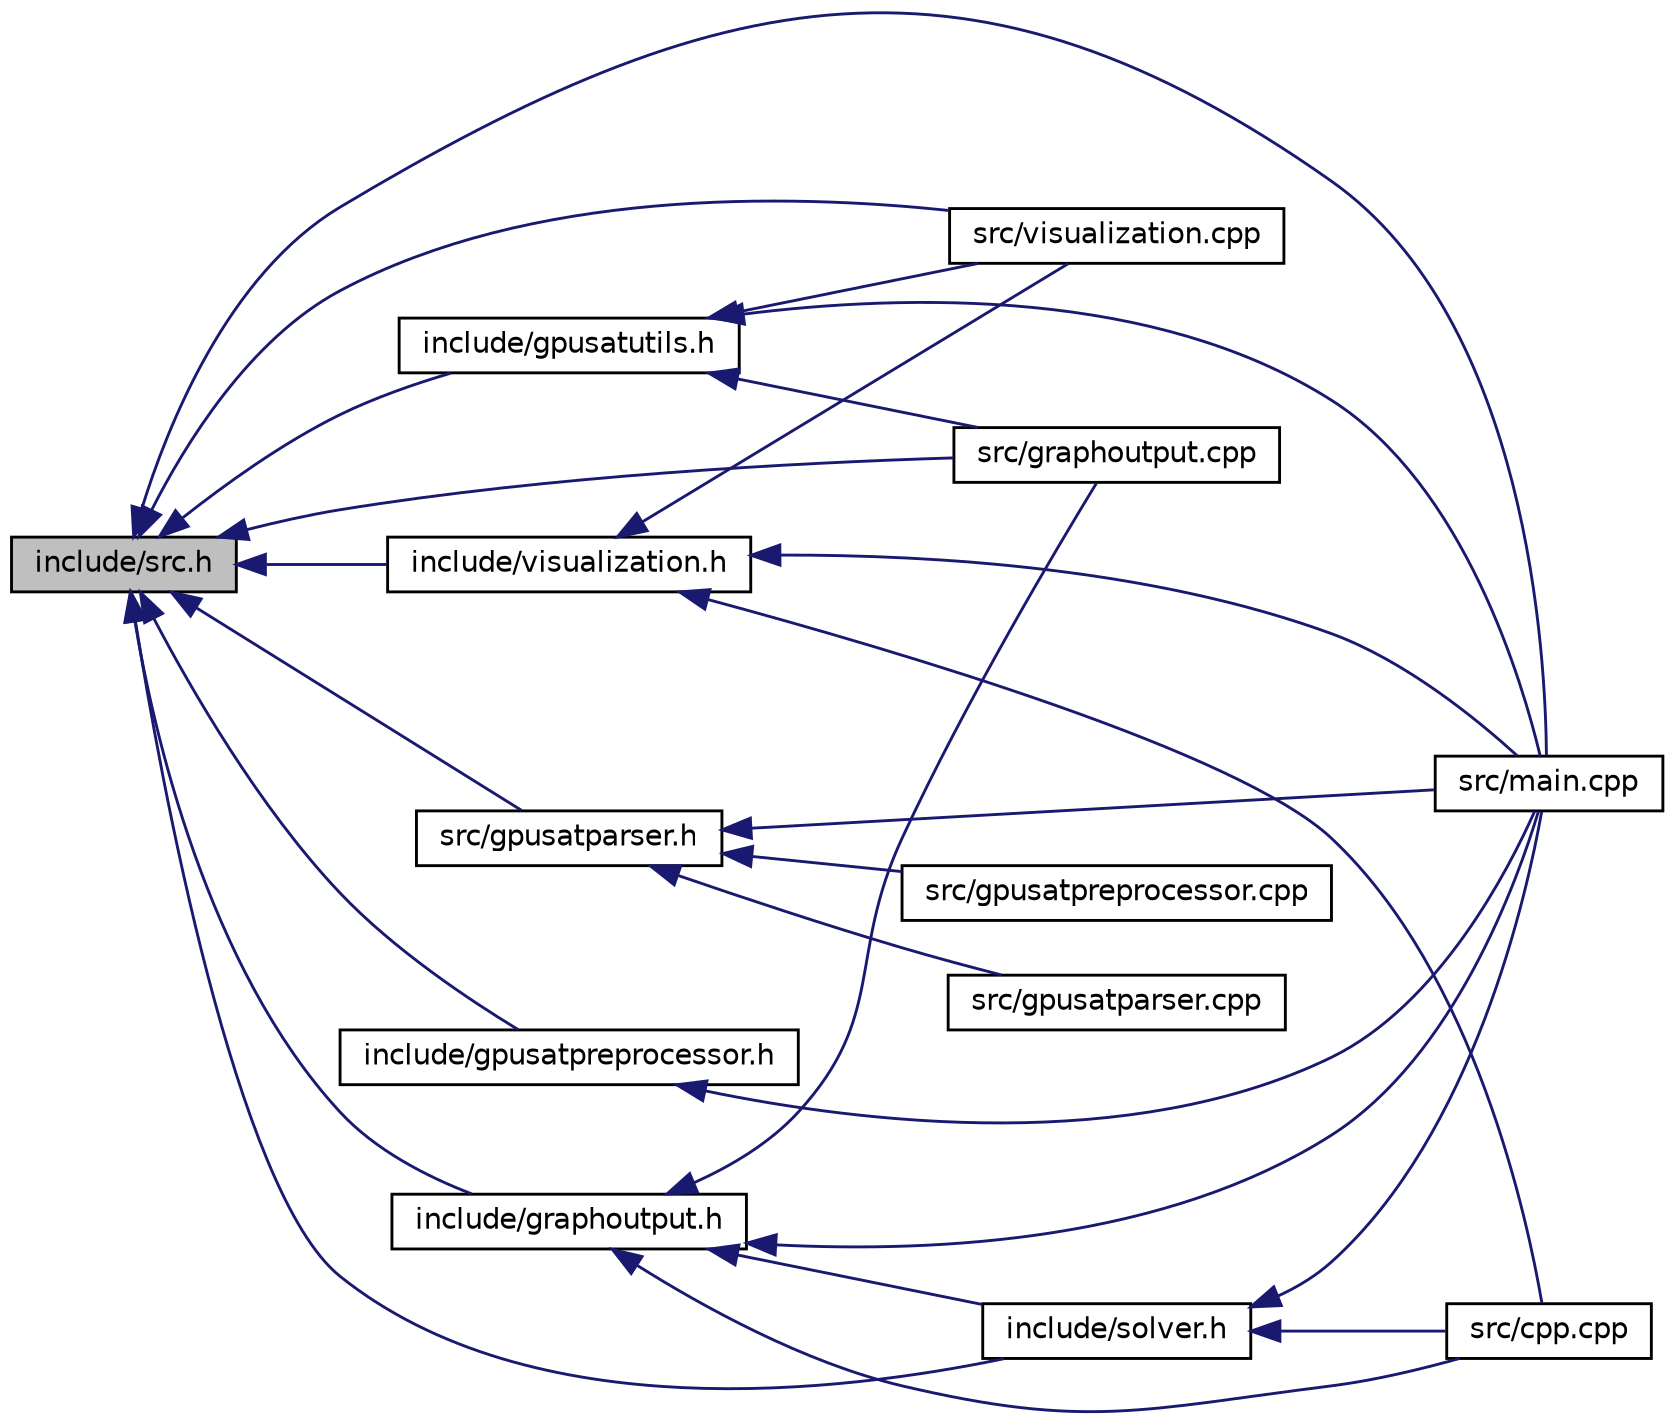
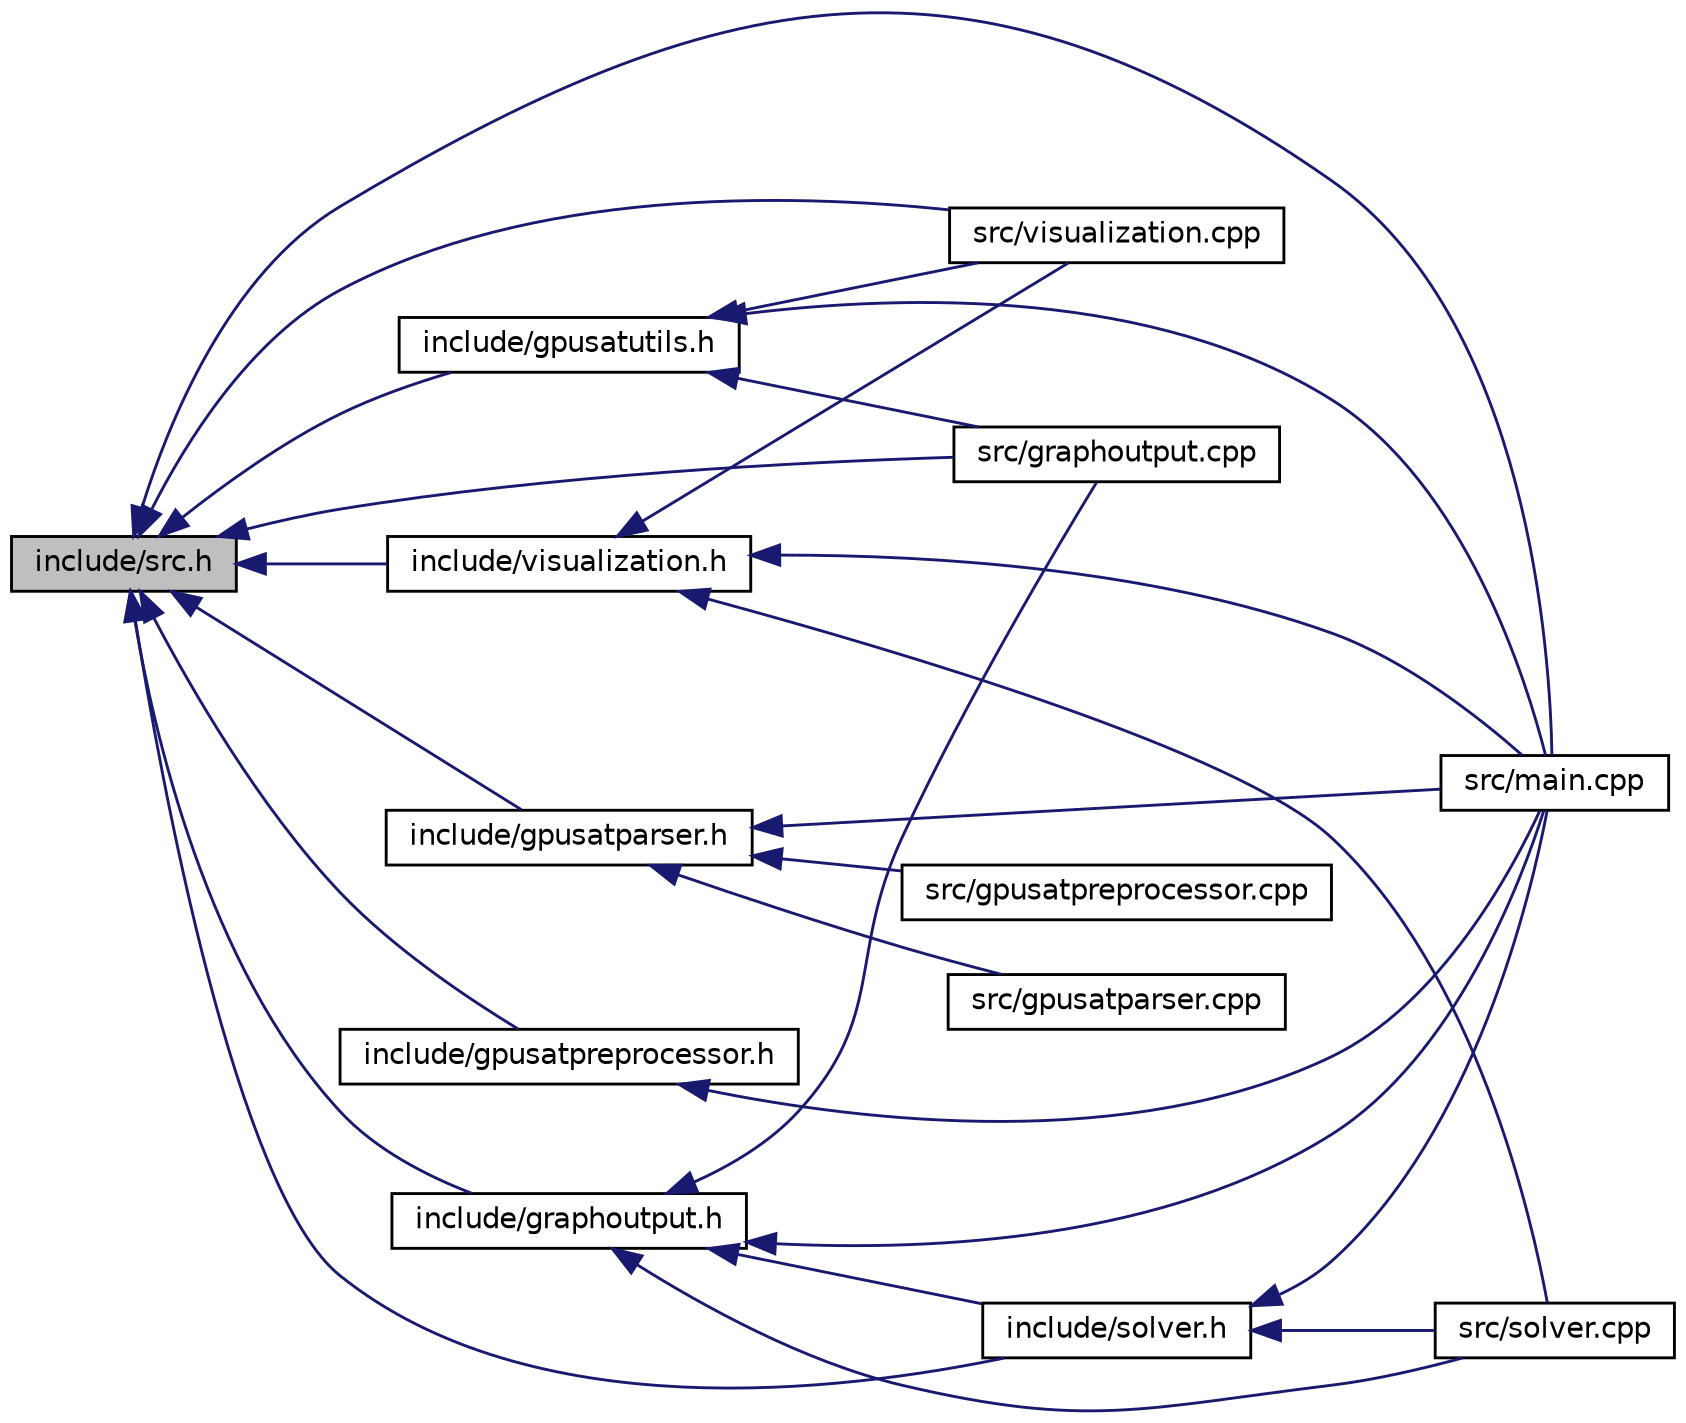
(569, 838) -> (569, 838)
(1549, 1331) -> (1555, 1330)
